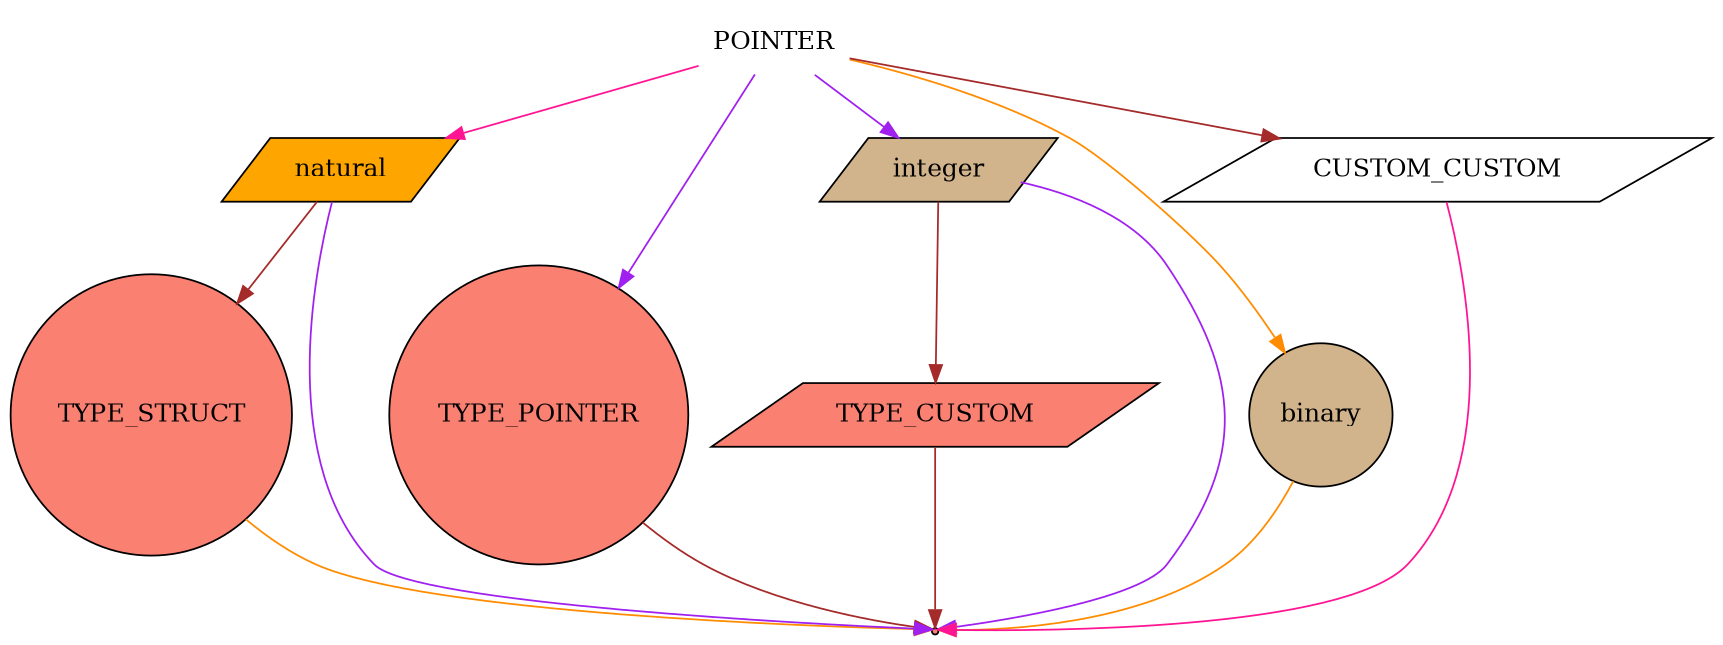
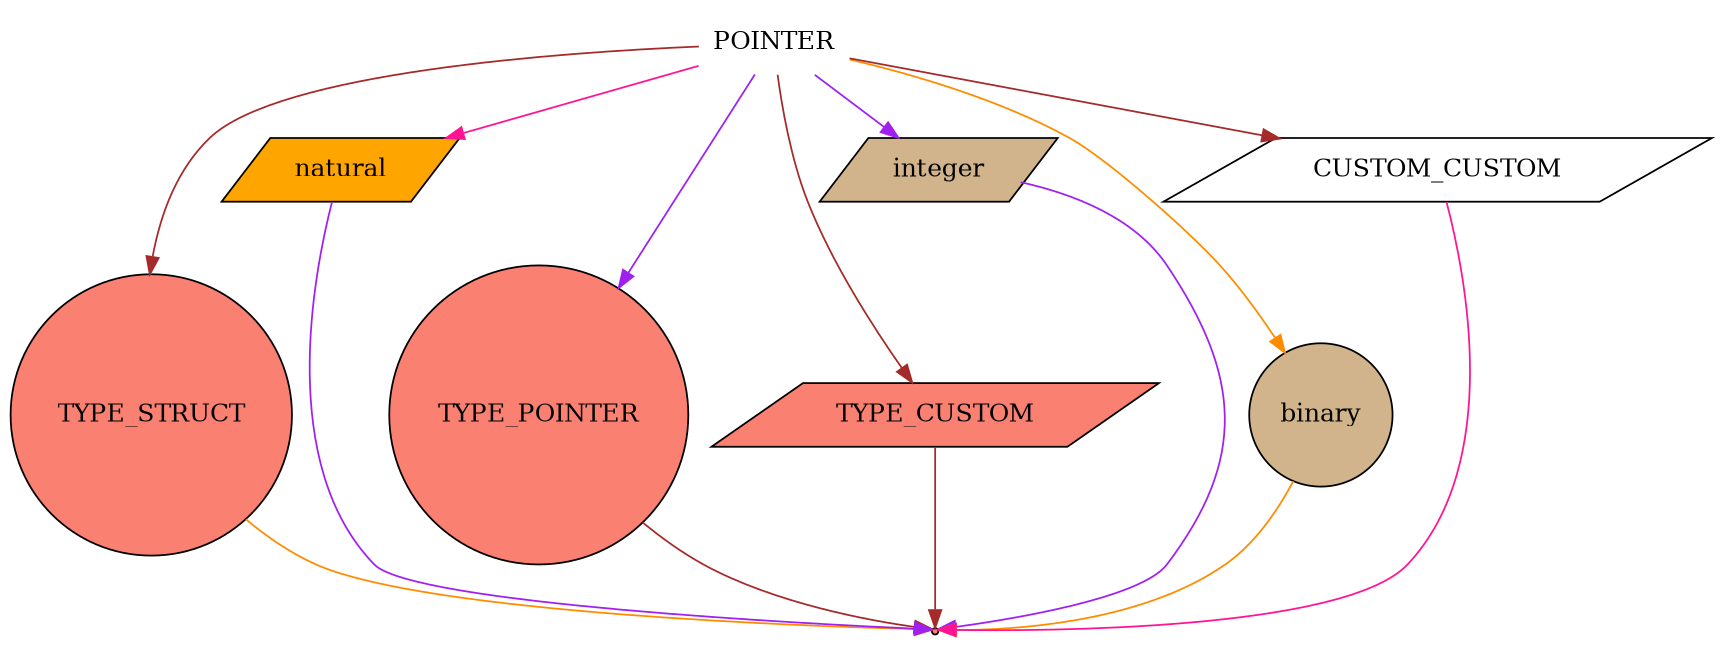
(283, 246) -> (382, 78)
(937, 283) -> (820, 229)
